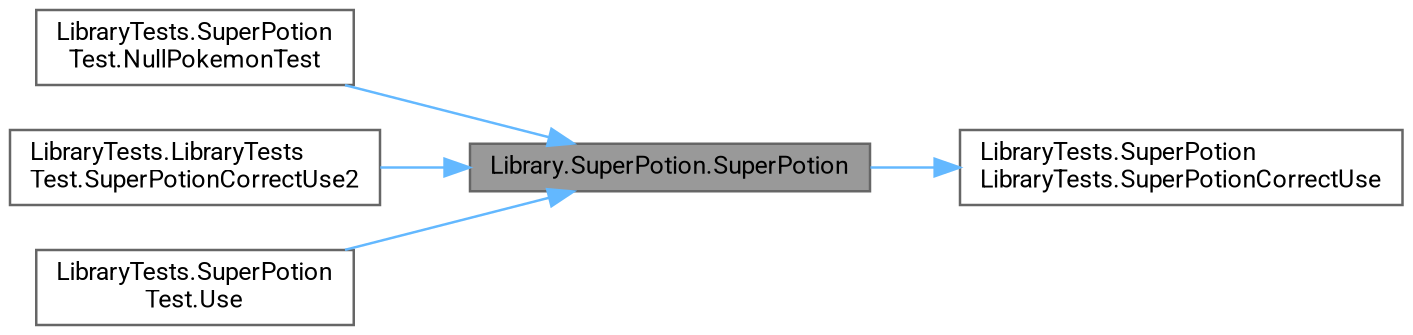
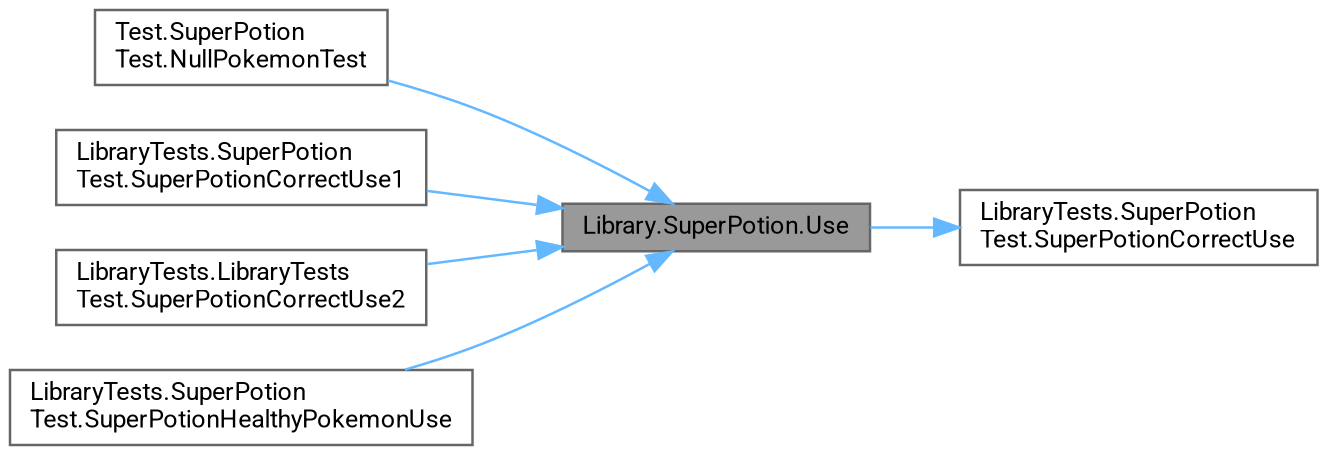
(195, 48) -> (241, 48)
none -> (241, 168)
(670, 168) -> (716, 228)
(1181, 168) -> (1139, 228)
(195, 288) -> (241, 408)
